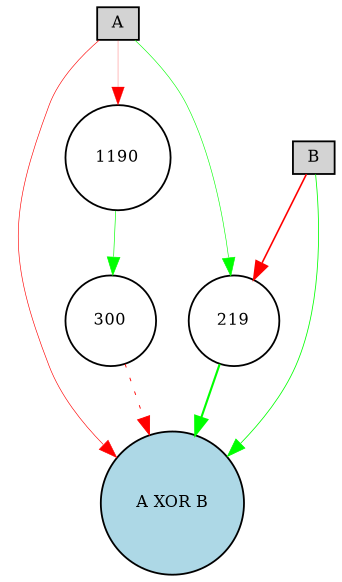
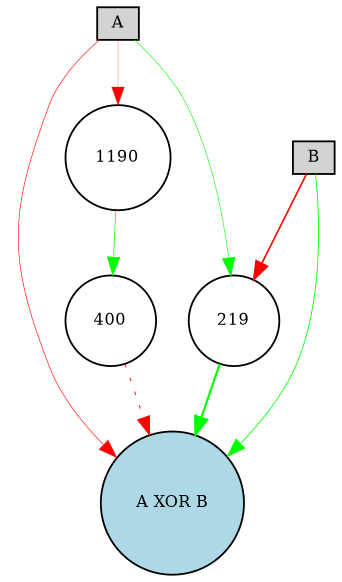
(111, 321) -> (111, 321)
